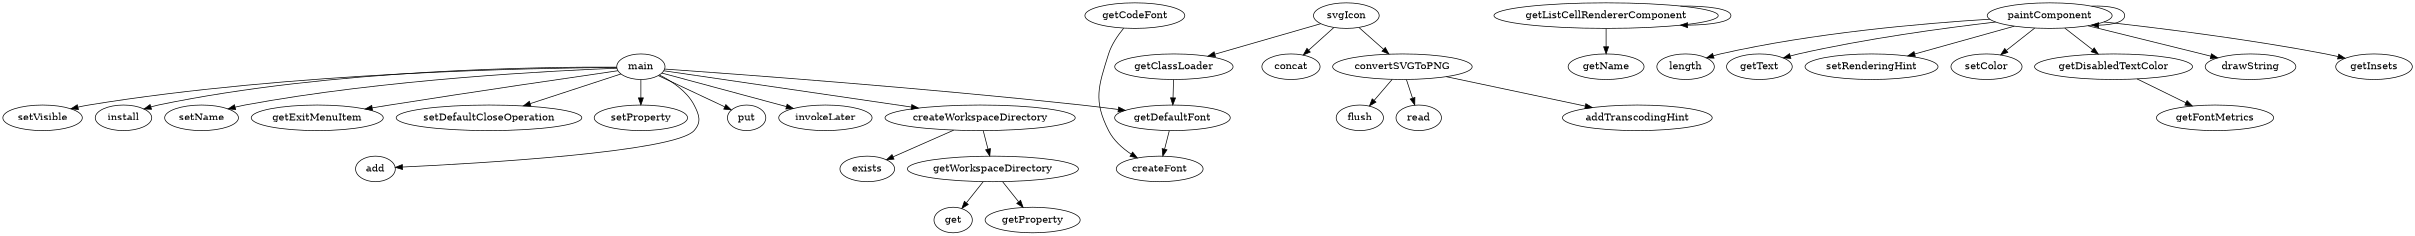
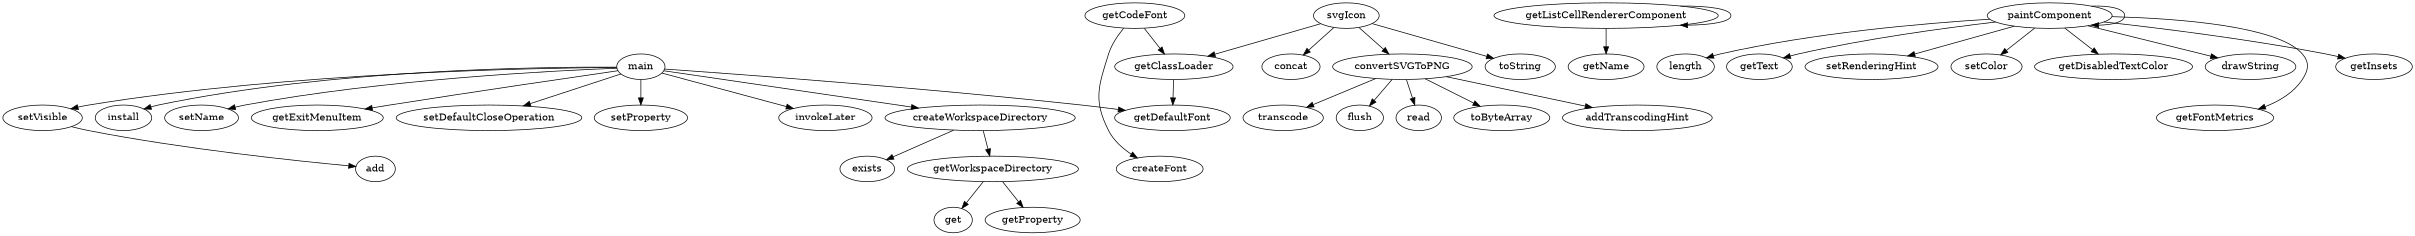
none -> (1152, 38)
none -> (1520, 67)
(2162, 91) -> (2247, 30)
(747, 118) -> none
none -> (1283, 118)
none -> (1502, 118)
(1167, 140) -> none
(587, 154) -> (209, 150)
